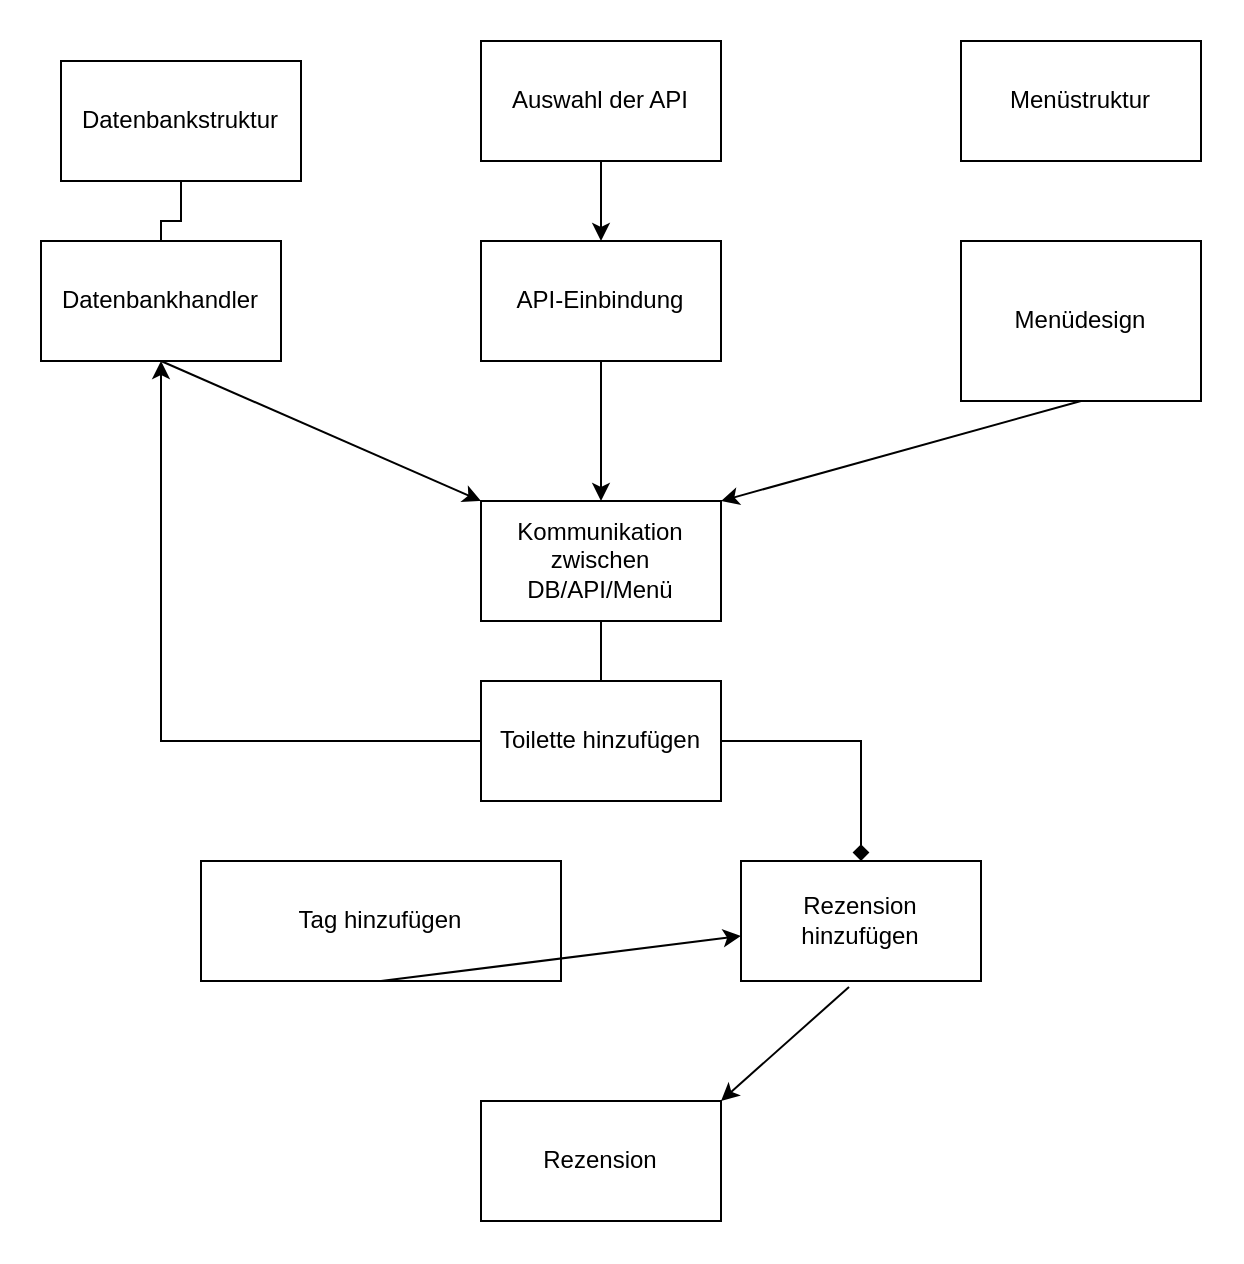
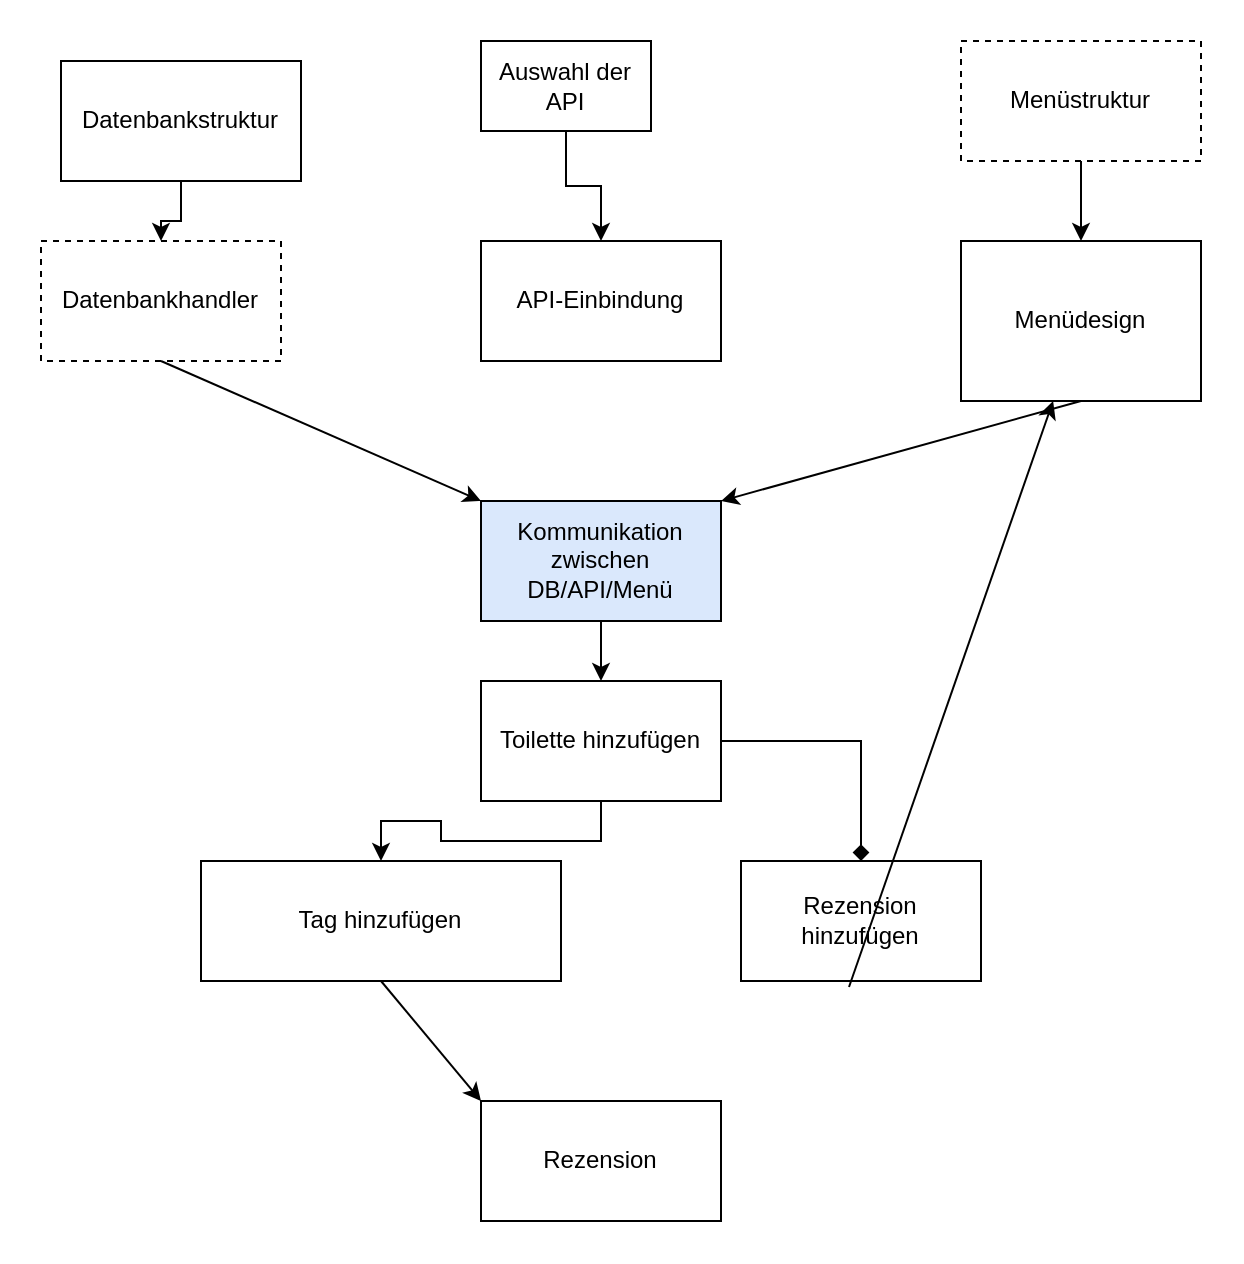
(601, 101) -> (566, 86)
(1081, 101) -> (1081, 101)
none -> (1081, 194)
(161, 232) -> (161, 226)
(161, 301) -> (161, 301)
(601, 424) -> none
(601, 561) -> (601, 561)
(601, 671) -> (601, 666)
(161, 718) -> (488, 841)
(555, 959) -> (427, 1036)
(790, 1040) -> (949, 700)
